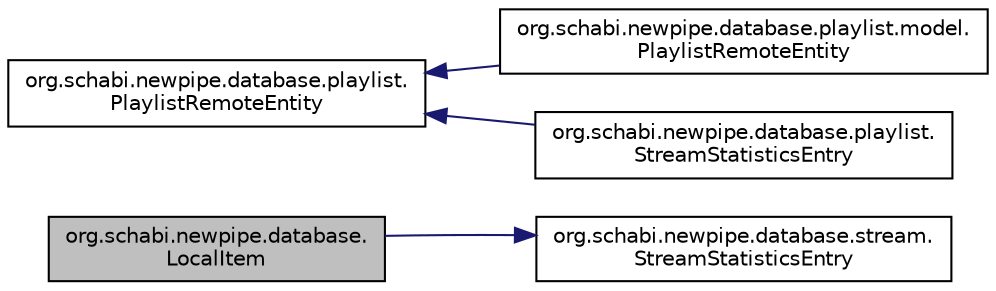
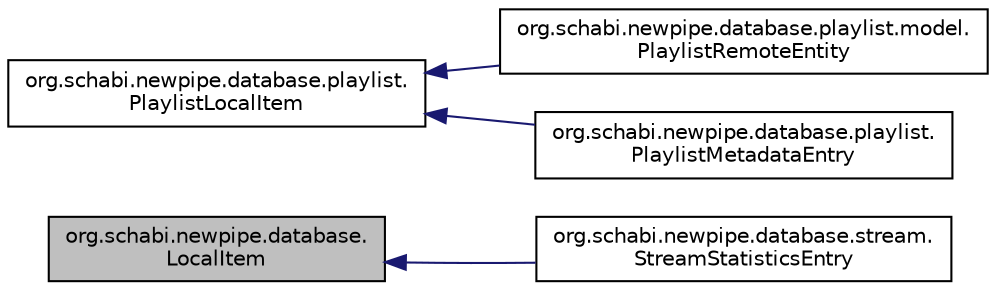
(217, 93) -> (217, 93)
(744, 145) -> (744, 145)
(450, 235) -> (471, 263)
